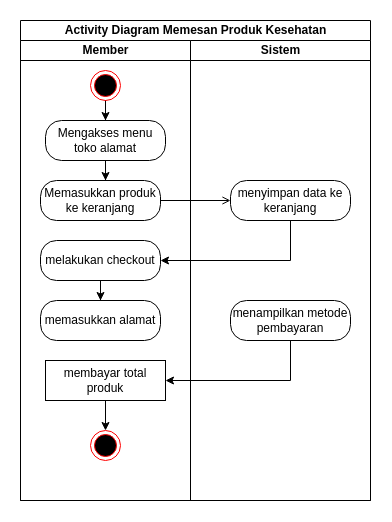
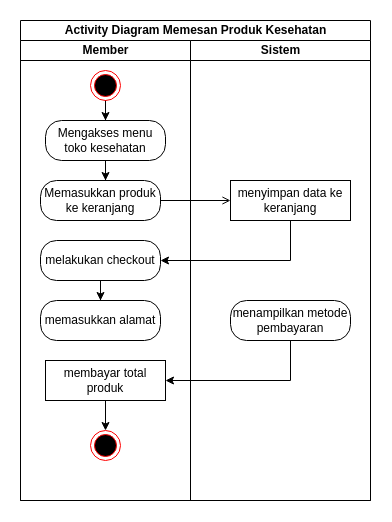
(106, 141) -> (106, 141)
(291, 201) -> (291, 201)
